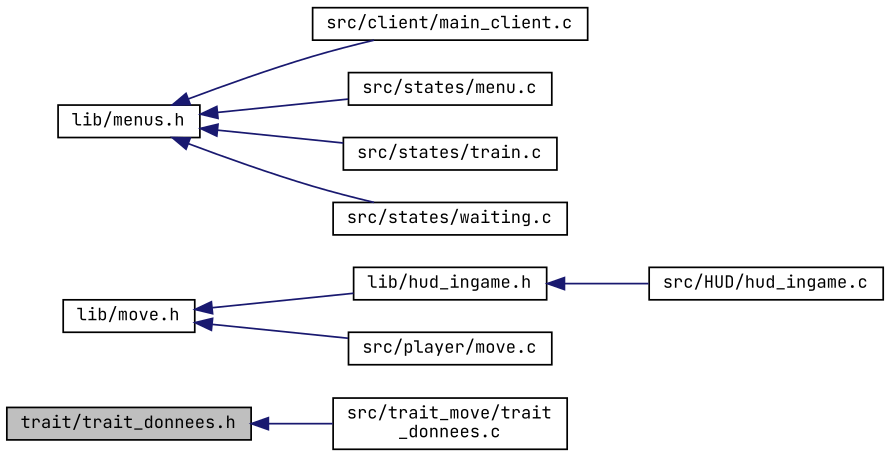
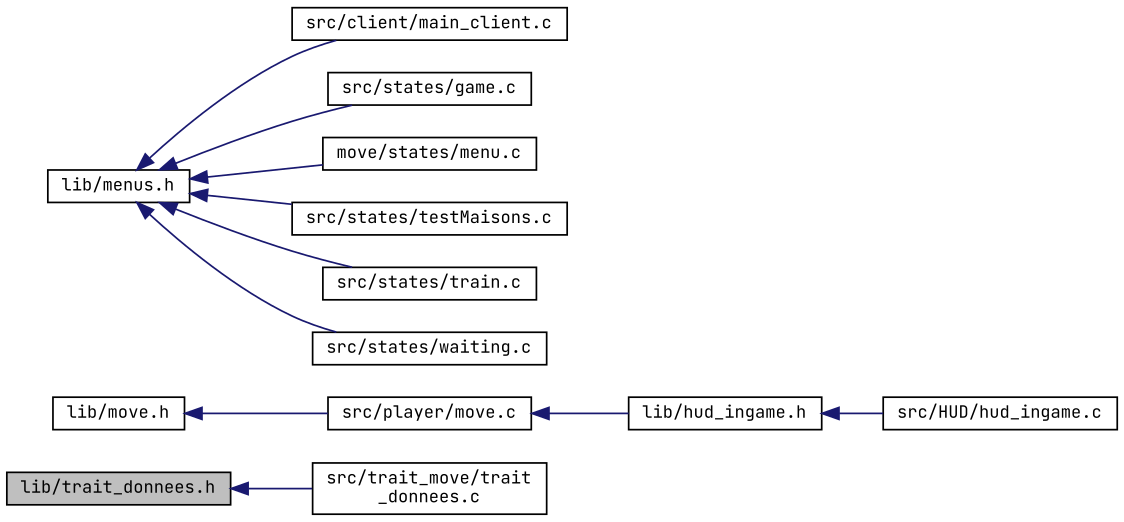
none -> (430, 89)
(450, 89) -> (430, 154)
none -> (430, 219)
(283, 300) -> (589, 413)
(129, 424) -> (119, 489)
